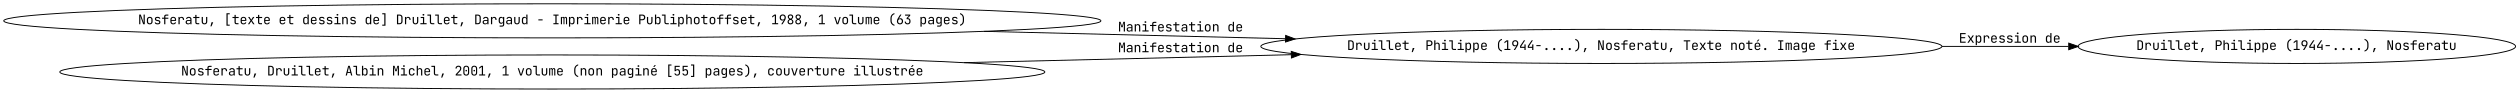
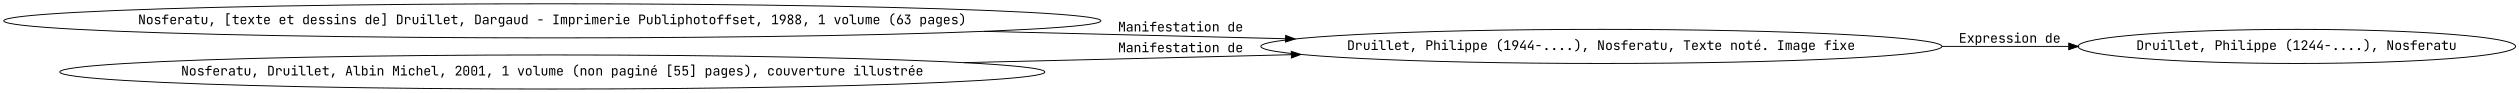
(2297, 46) -> (2297, 46)
